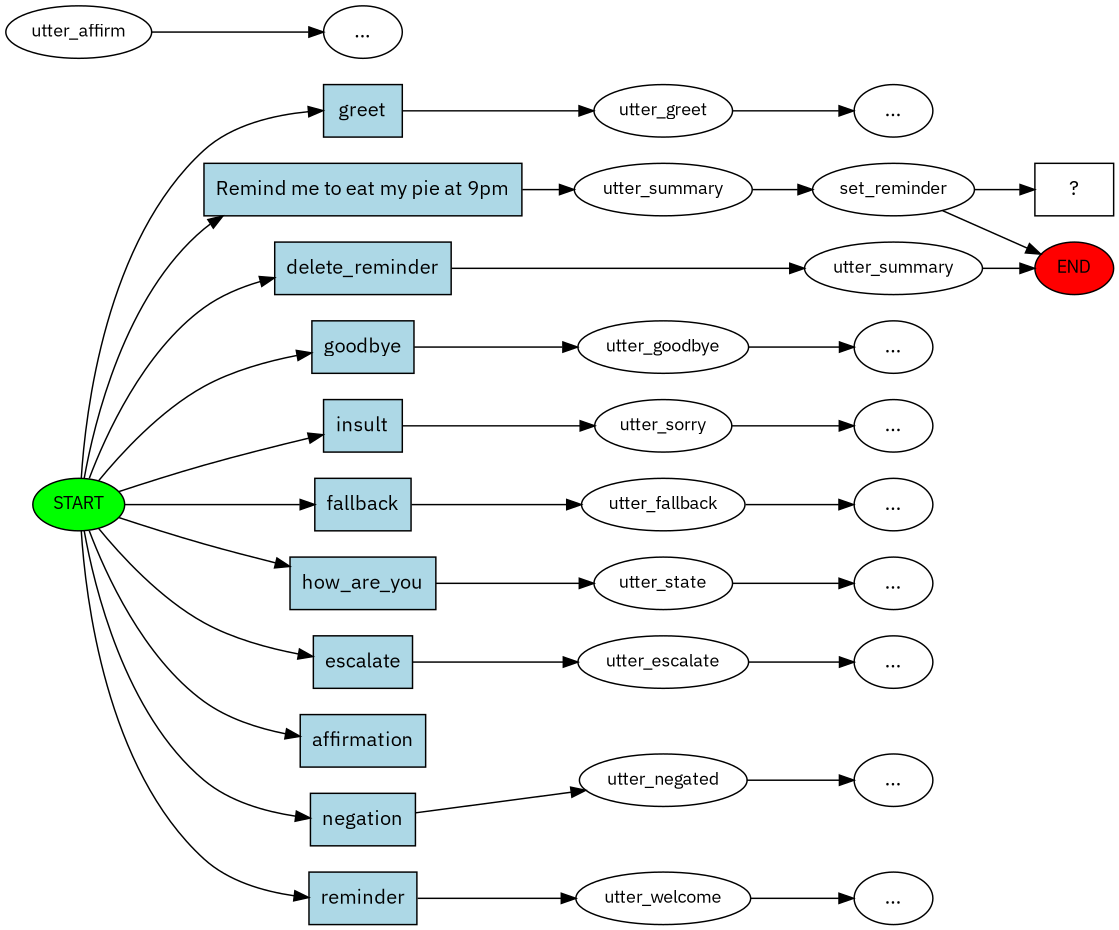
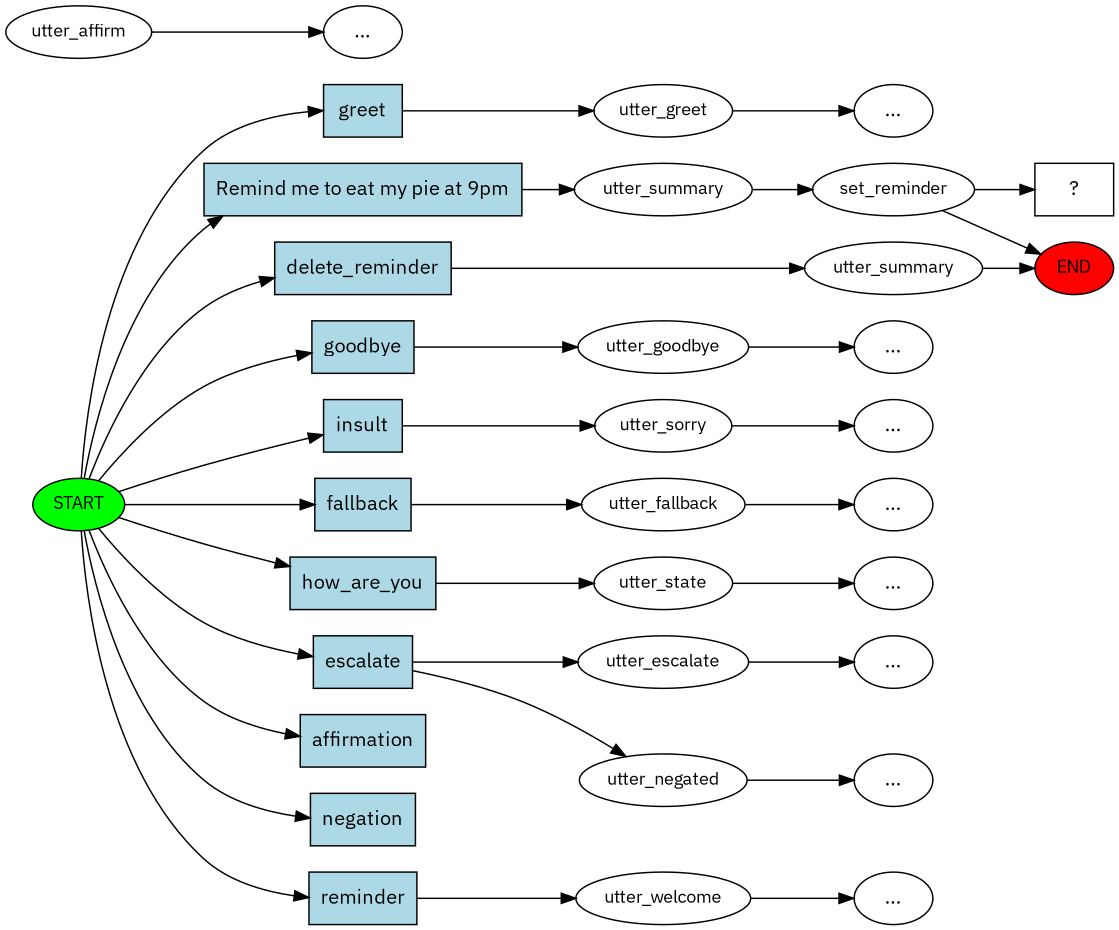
(493, 803) -> (517, 700)
